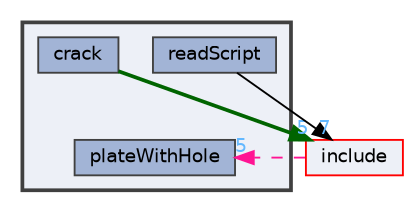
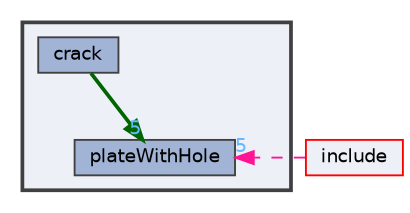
(215, 55) -> none
(205, 102) -> (111, 99)
